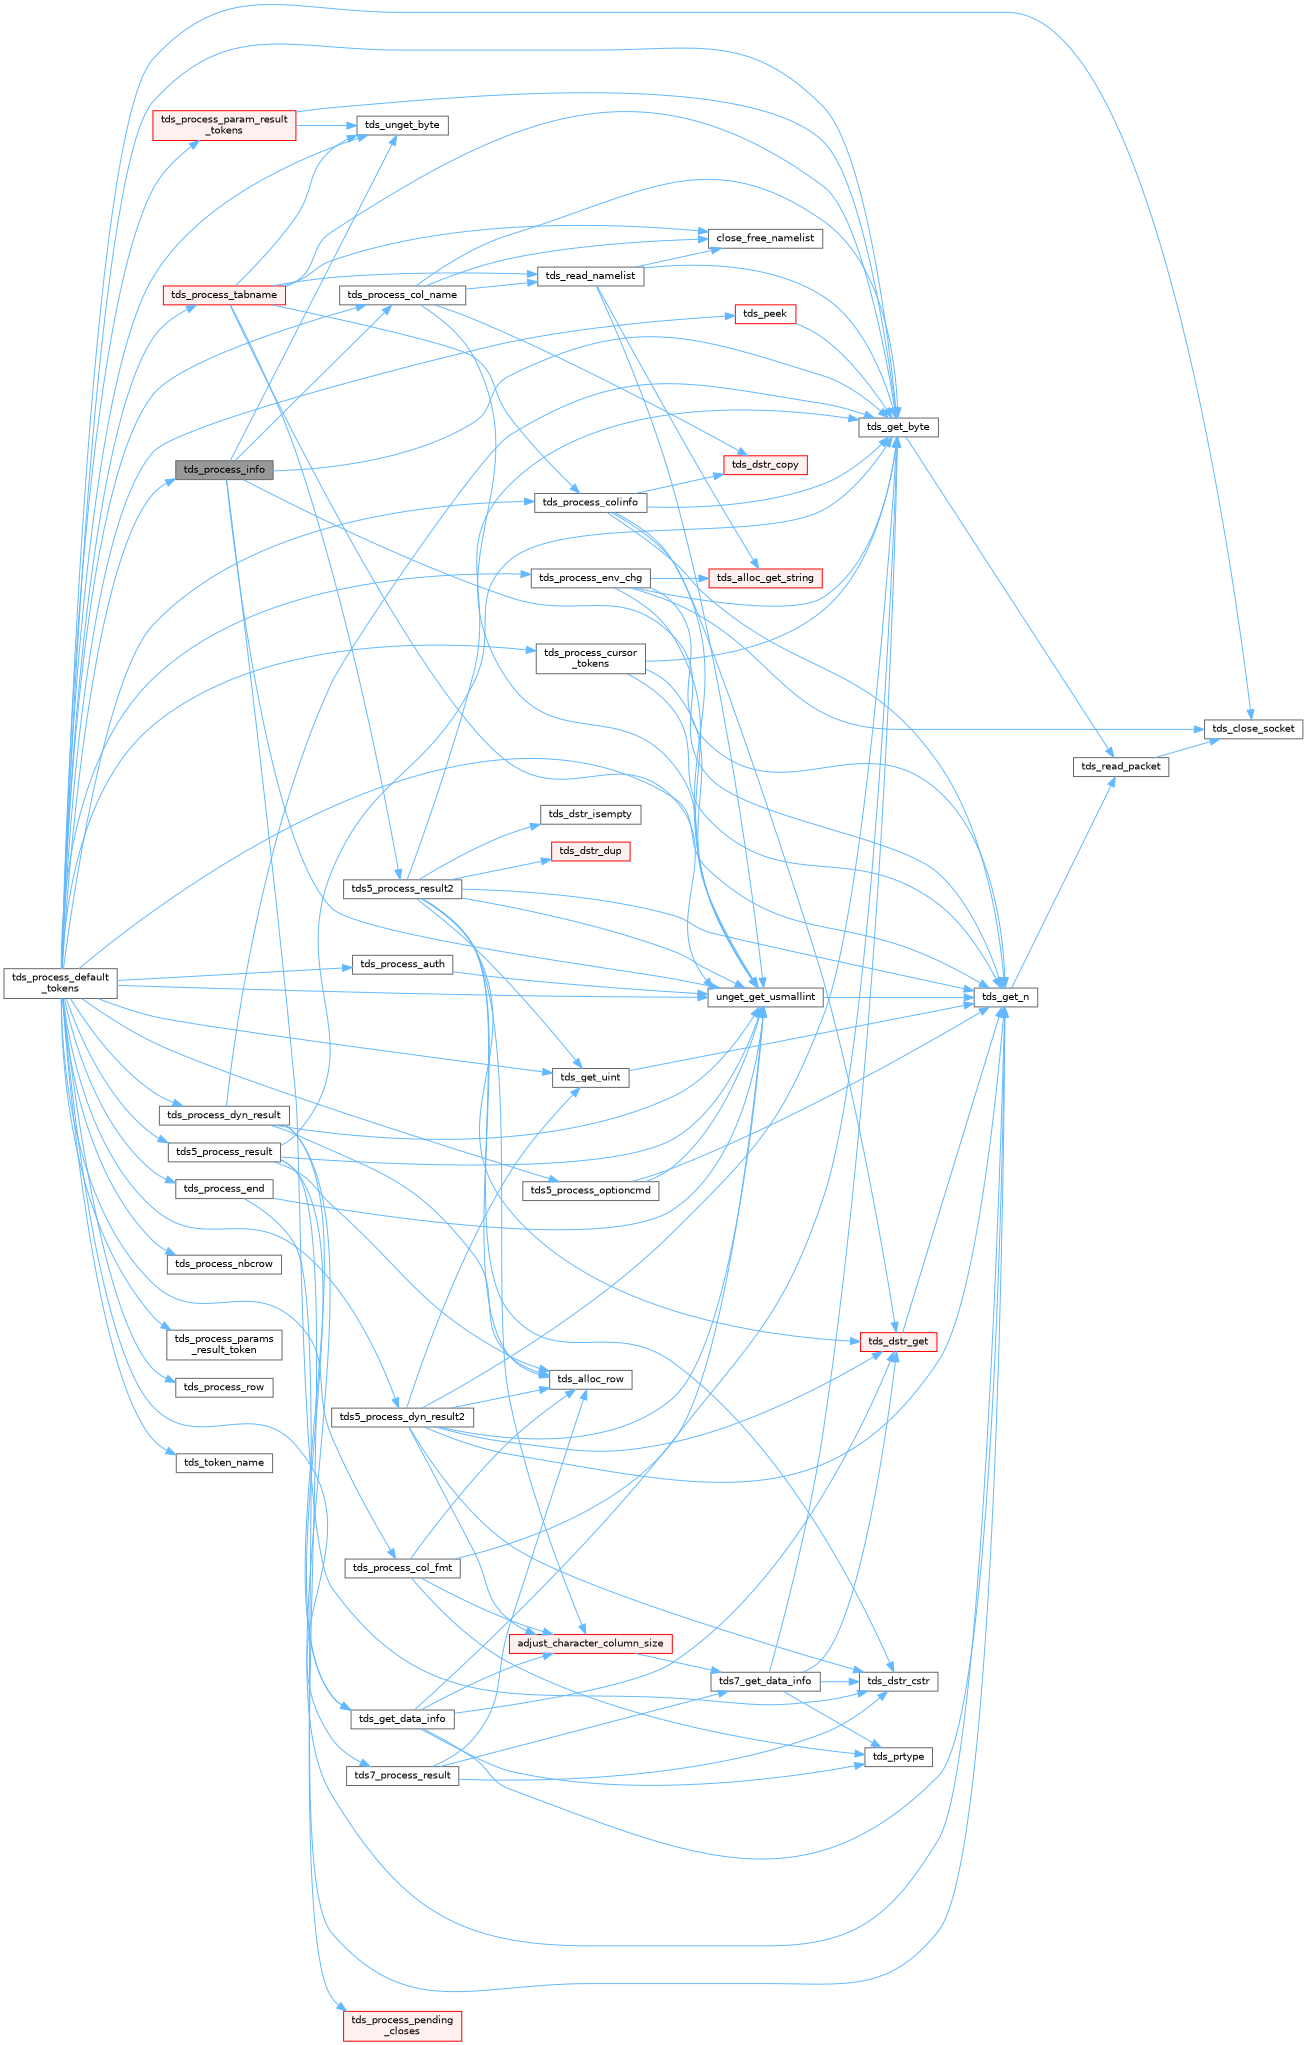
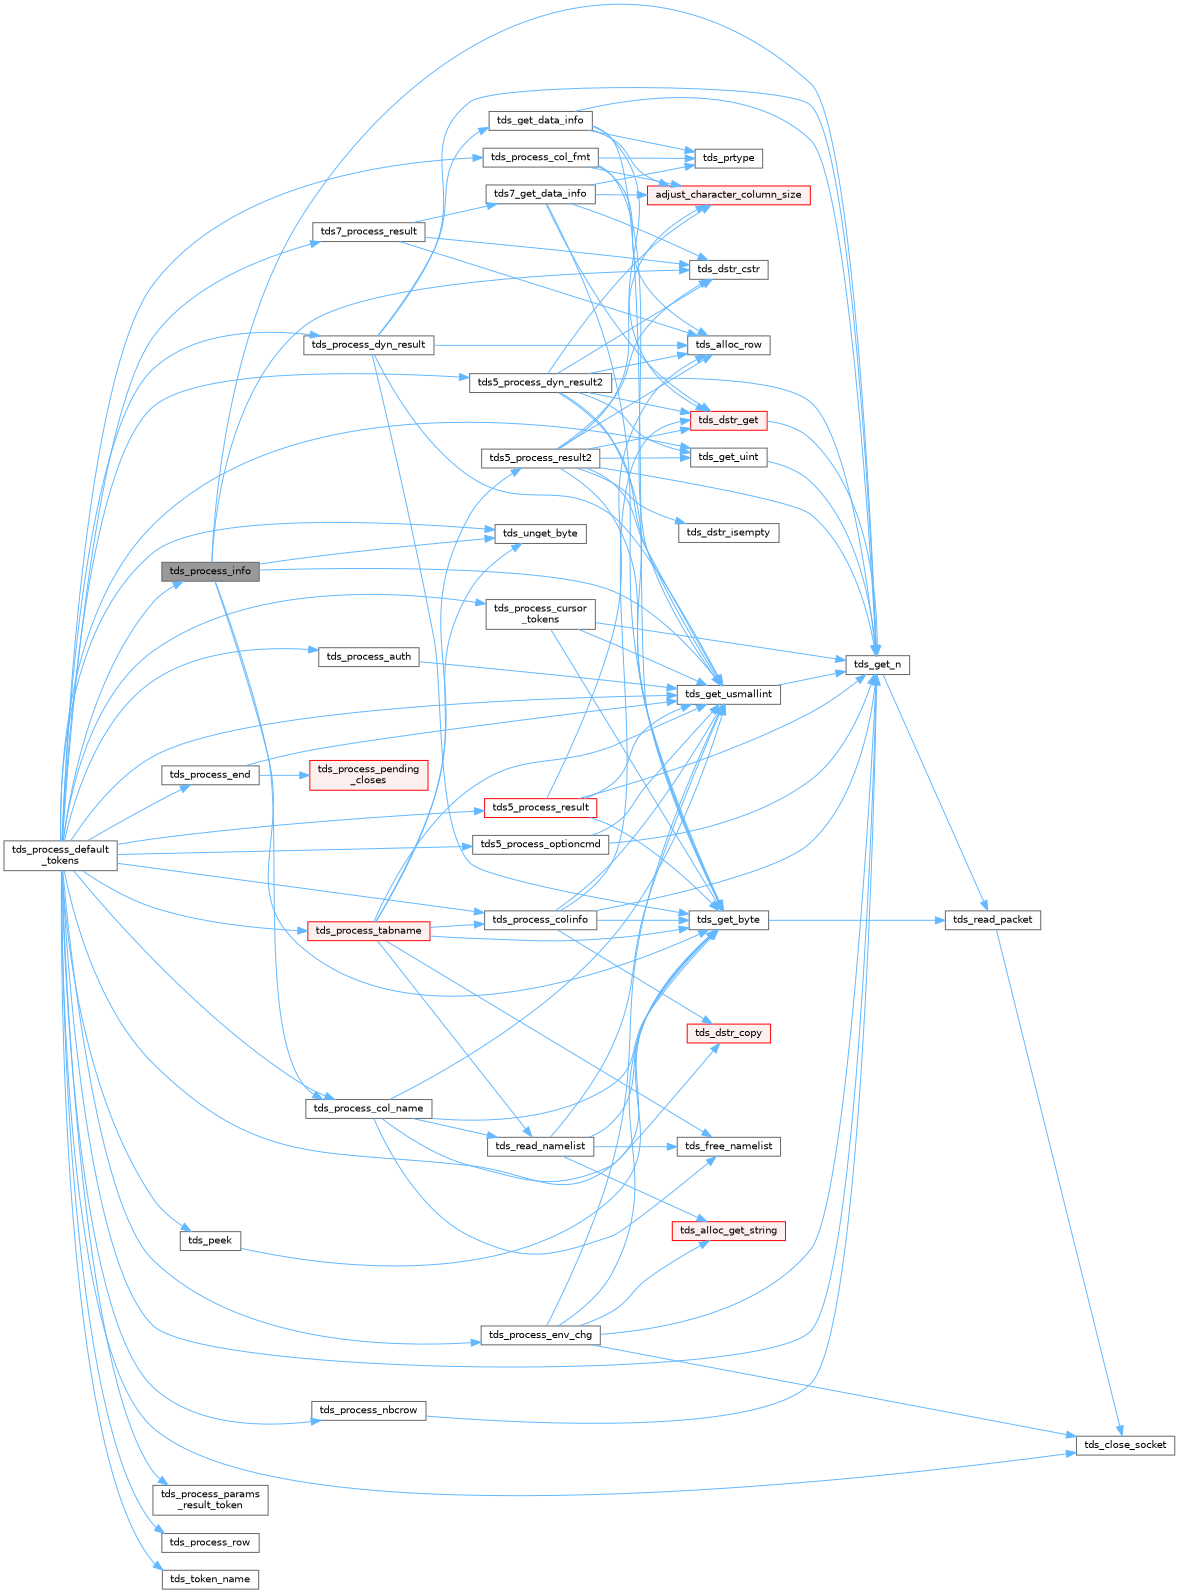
(224, 126) -> none
(766, 239) -> (729, 1147)
(766, 314) -> (211, 1241)
(591, 852) -> none
(766, 998) -> (729, 695)
(224, 1152) -> (541, 808)
none -> (846, 1232)
(315, 1431) -> none
(664, 1660) -> (614, 195)
